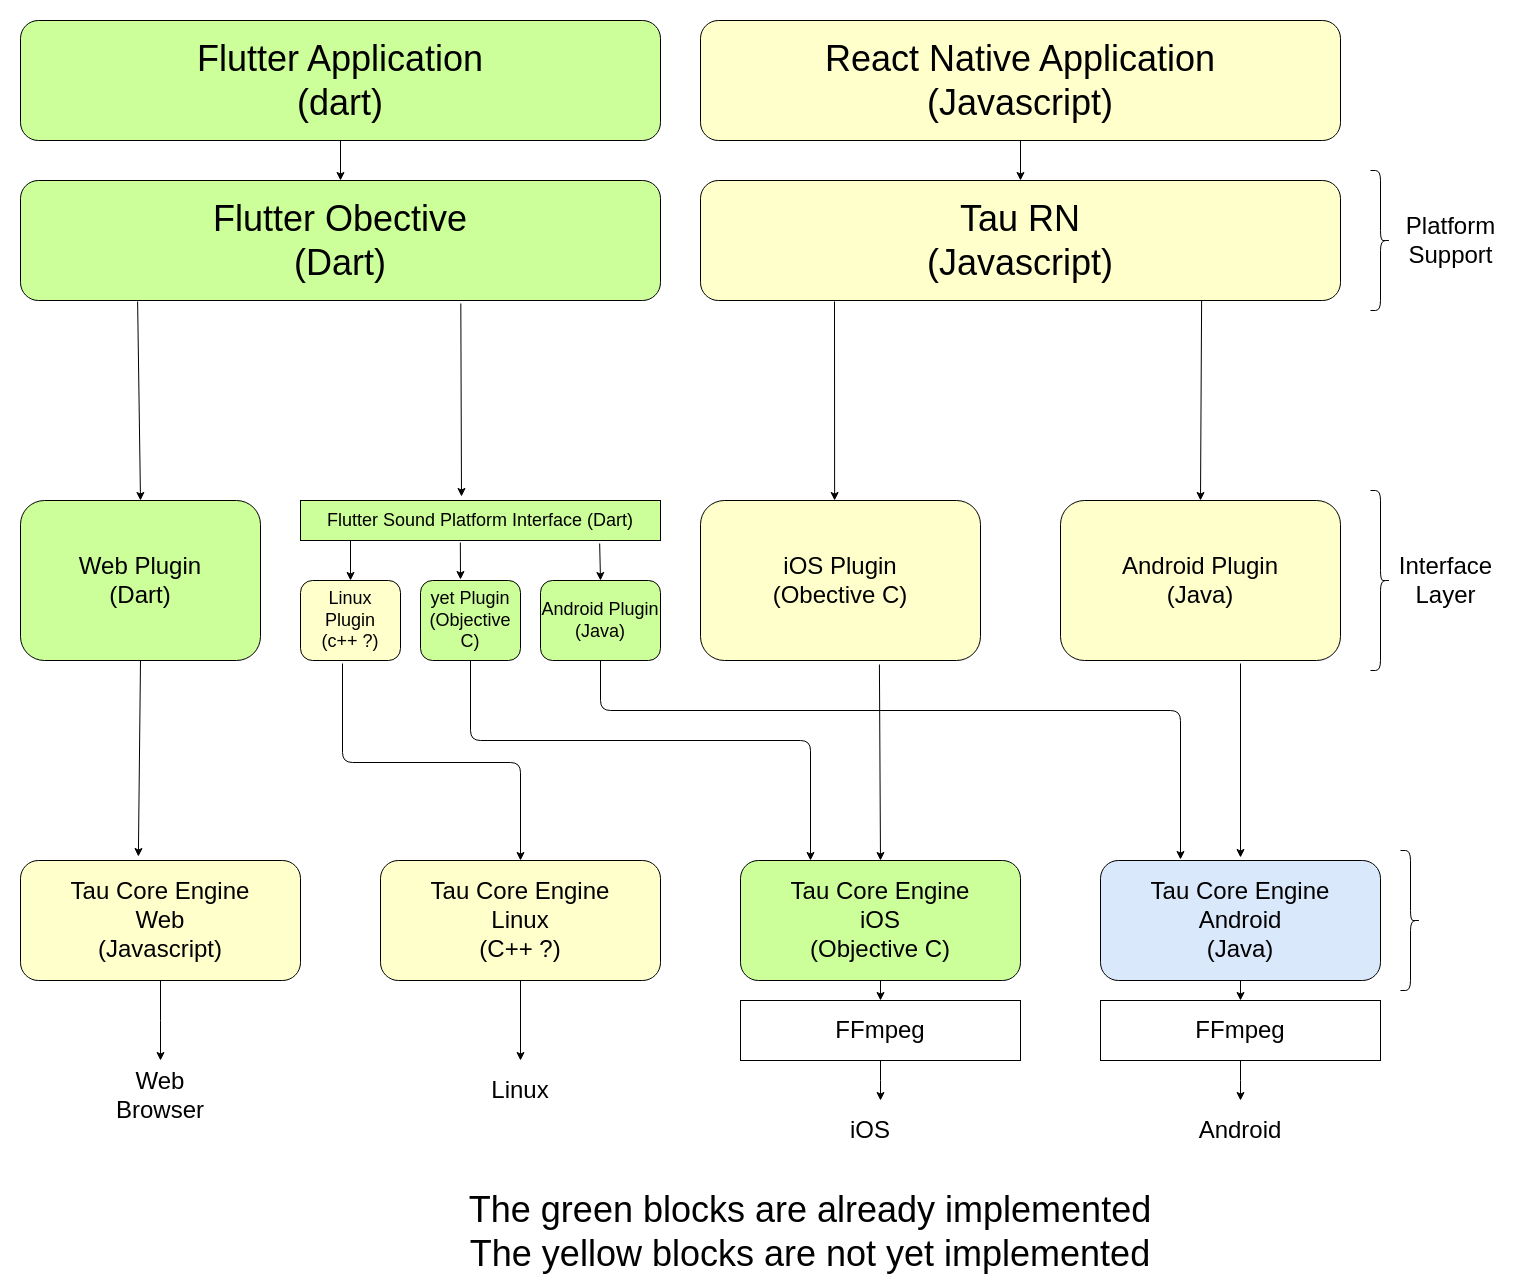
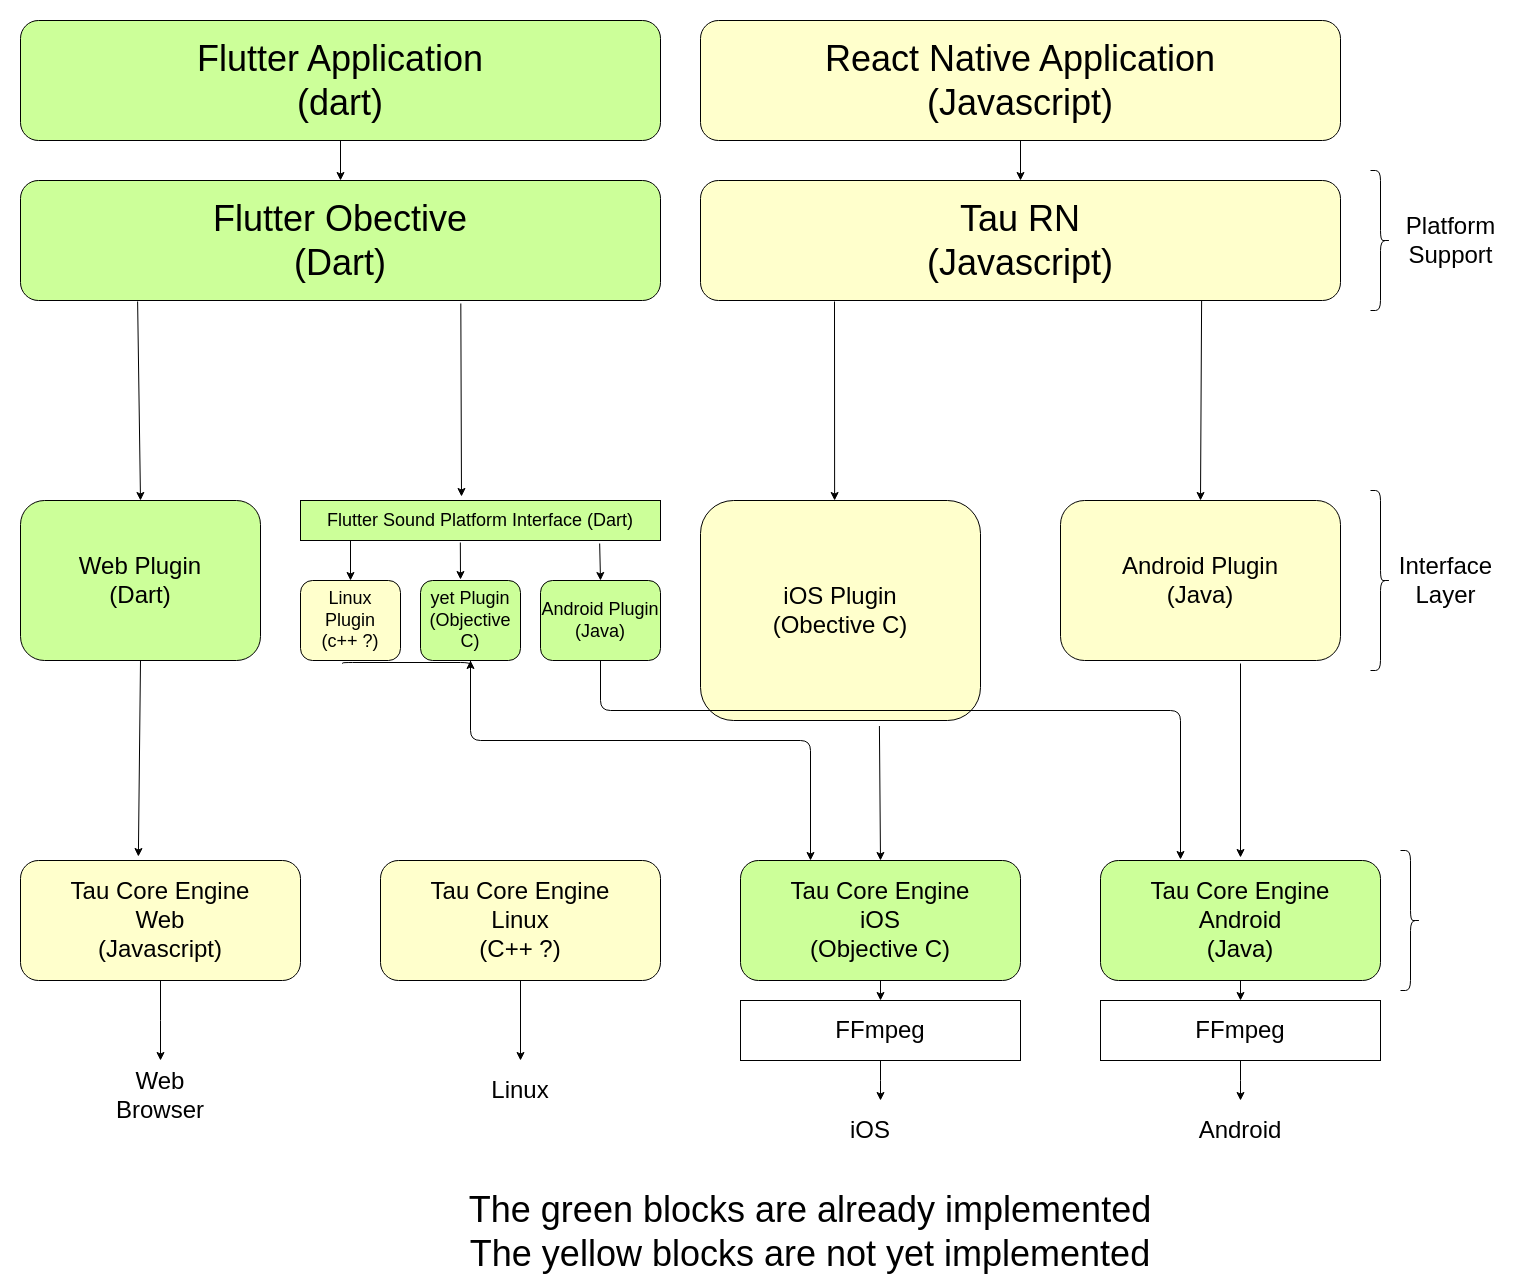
(841, 581) -> (841, 611)
(428, 763) -> (404, 663)
(1241, 921) -> (1241, 921)
